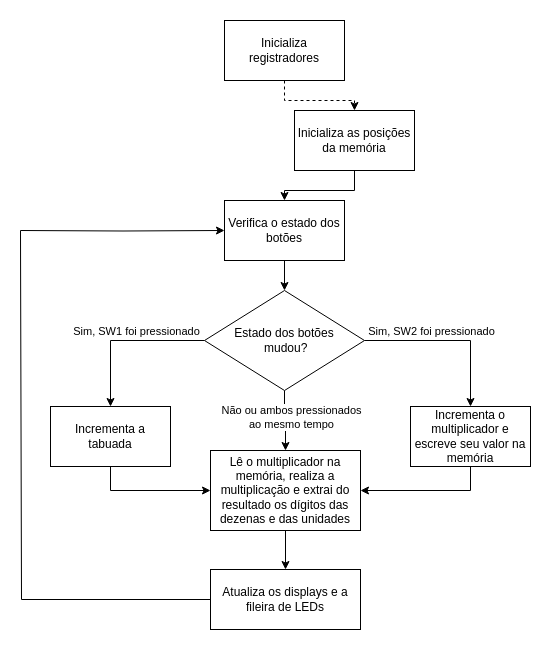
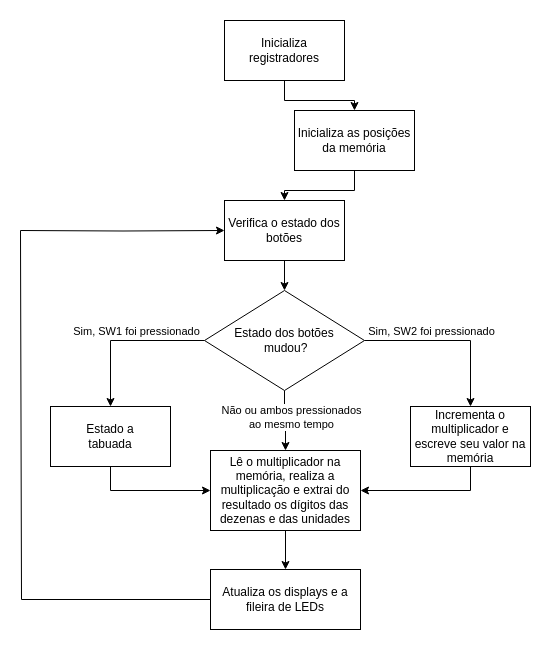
(311, 101) -> (311, 101)
(111, 437) -> (111, 437)
